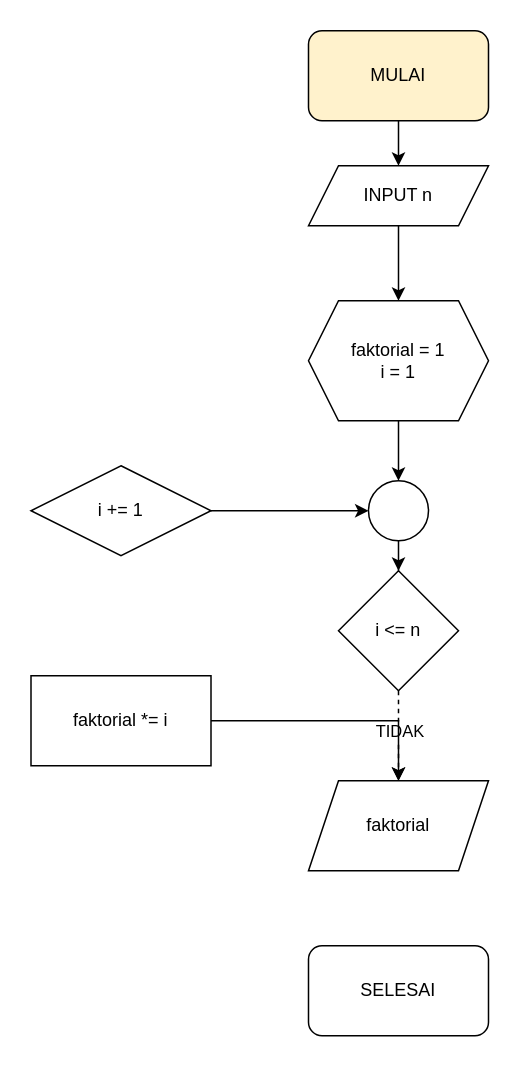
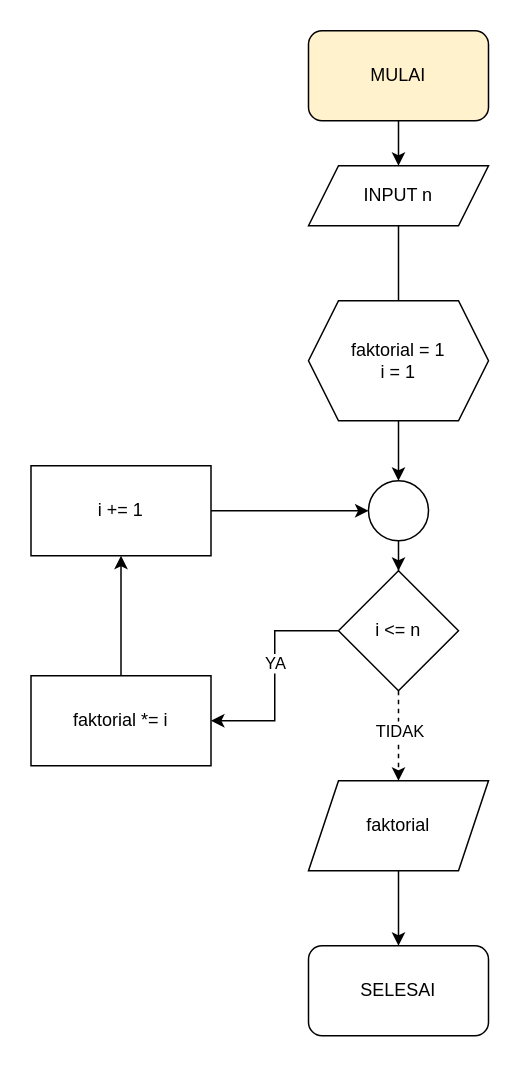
(398, 289) -> (398, 293)
(121, 511) -> (121, 511)
none -> (275, 643)
(335, 721) -> (121, 621)
none -> (398, 903)
